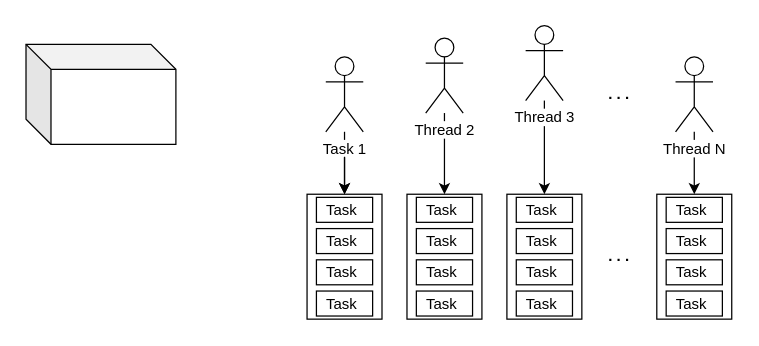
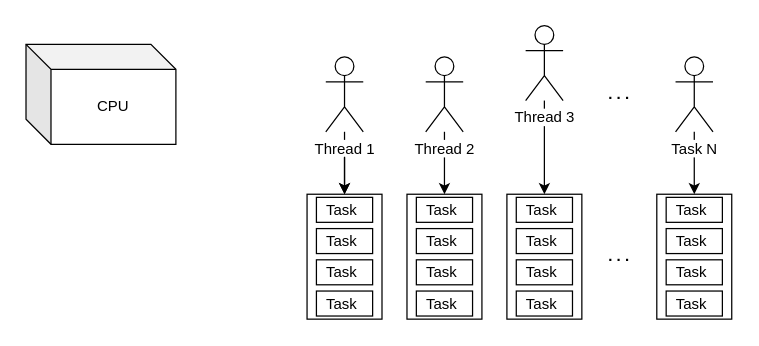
(444, 76) -> (444, 94)
none -> (113, 107)
(345, 150) -> (345, 150)
(695, 150) -> (695, 150)
